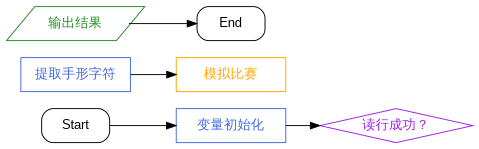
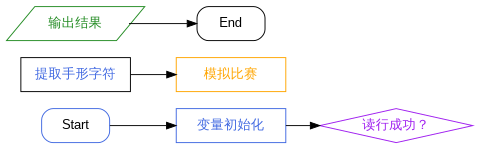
(76, 75) -> (76, 75)
(76, 126) -> (76, 126)
